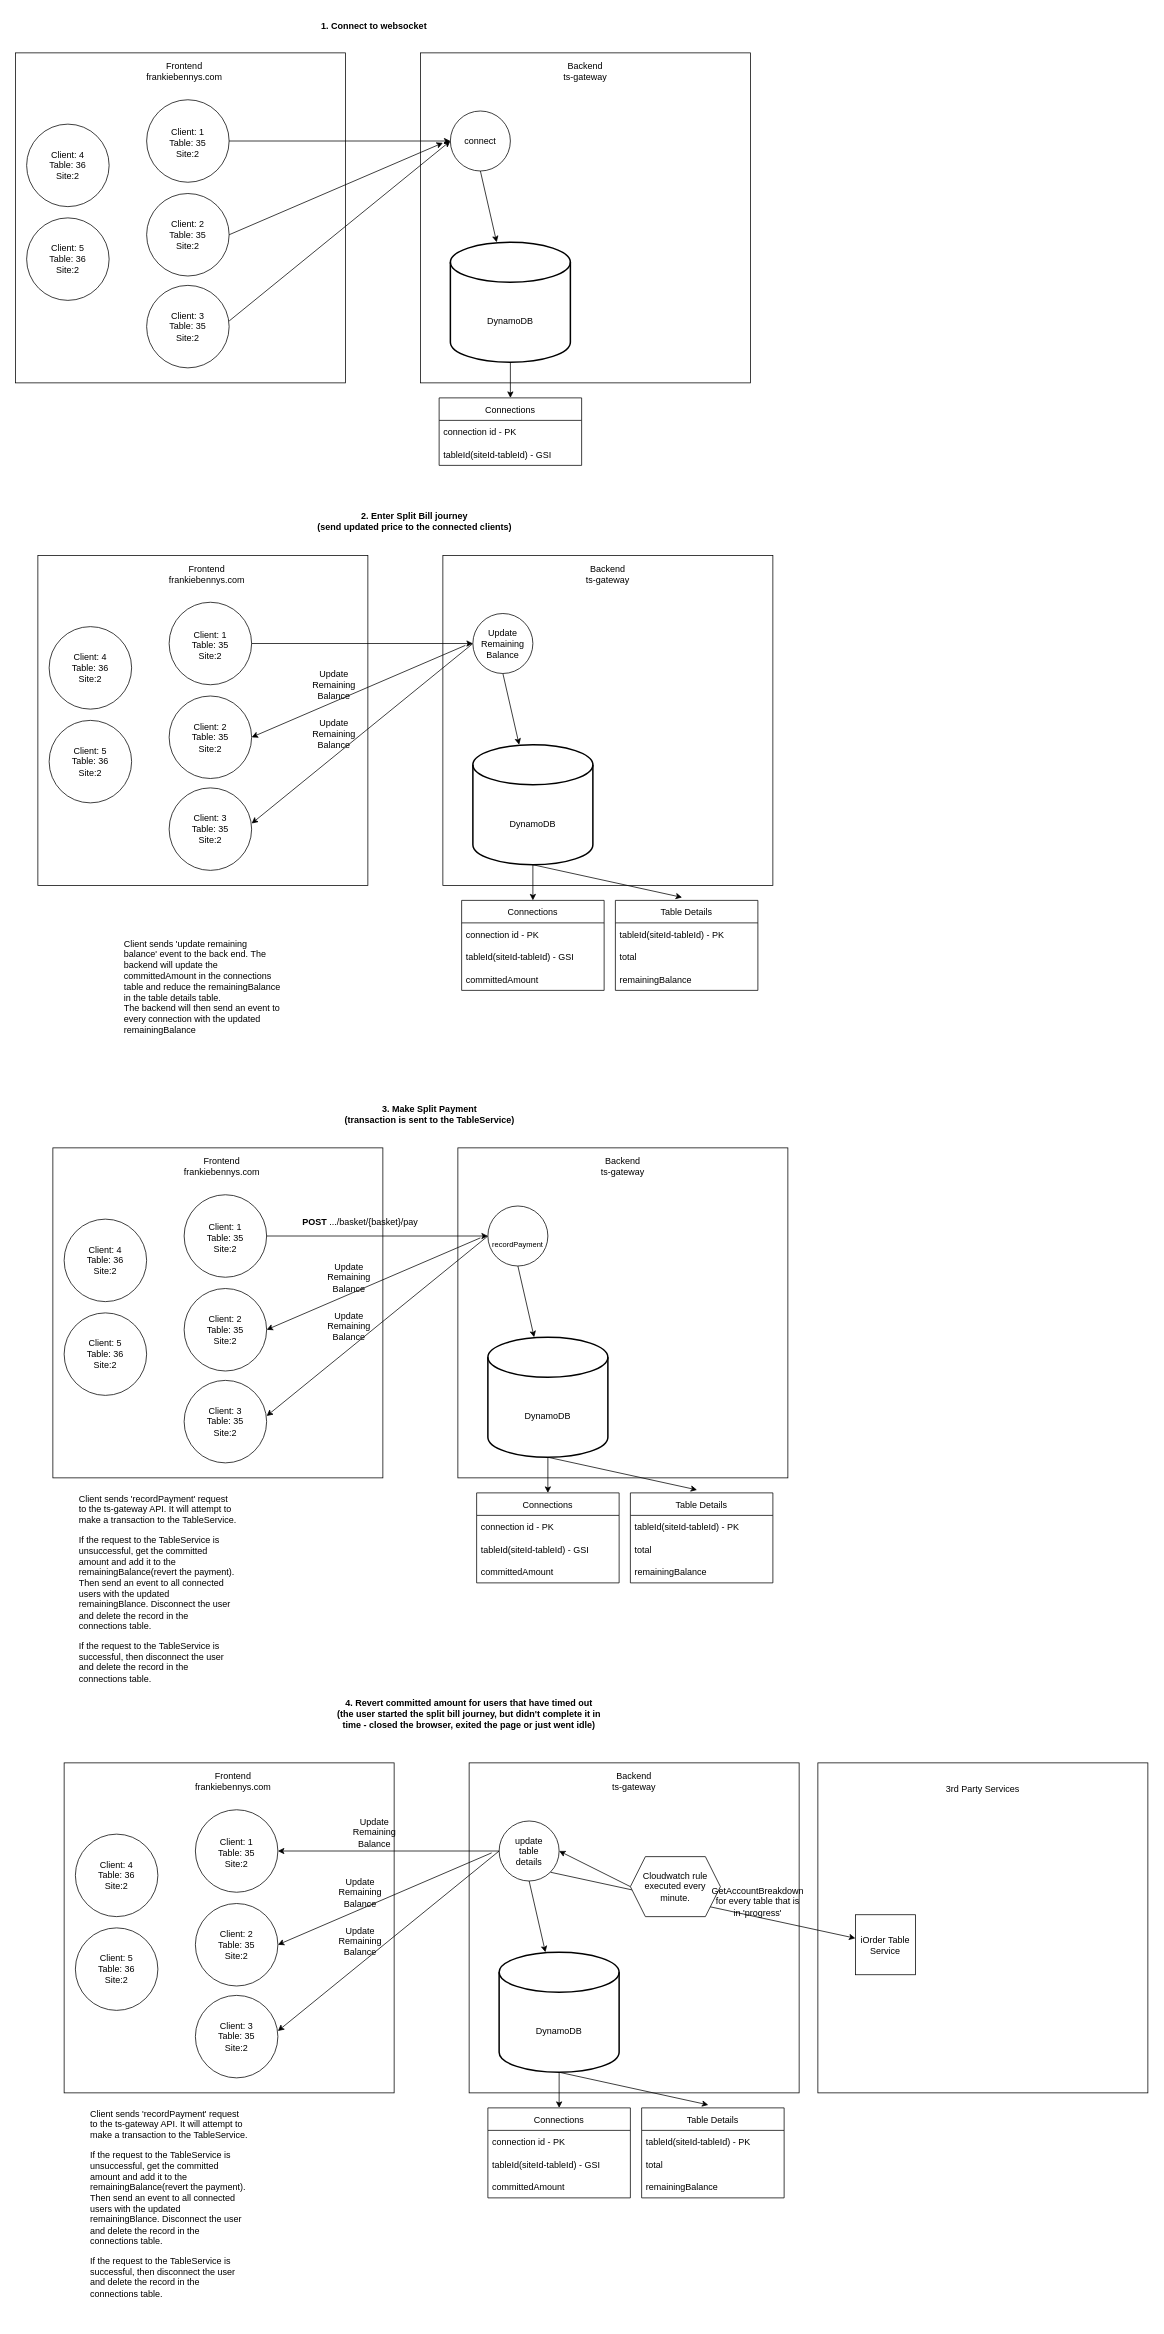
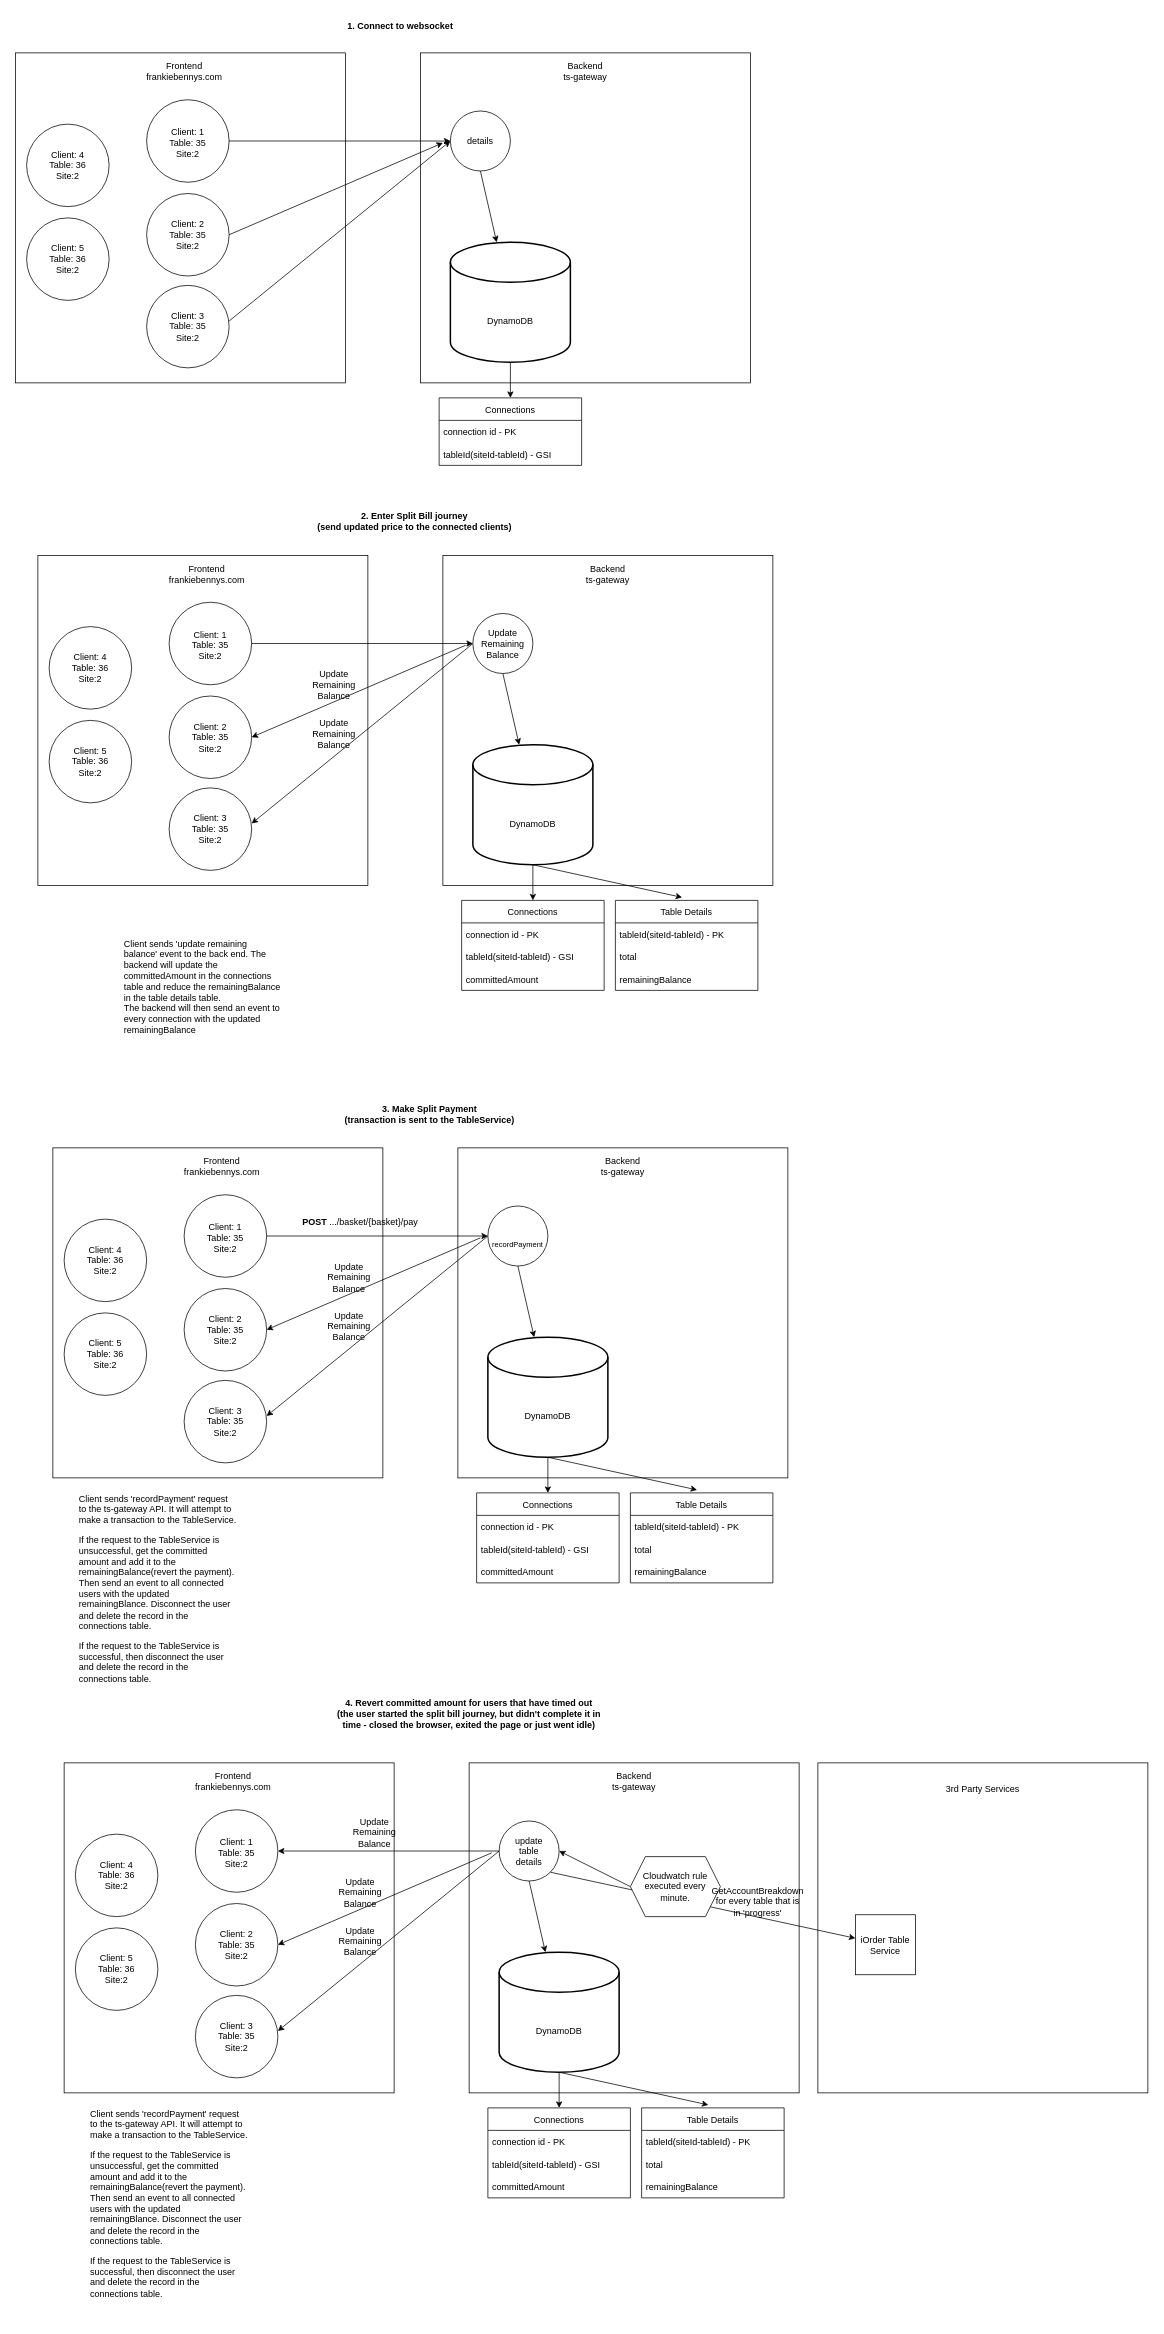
(374, 27) -> (401, 27)
(480, 141) -> (480, 141)
